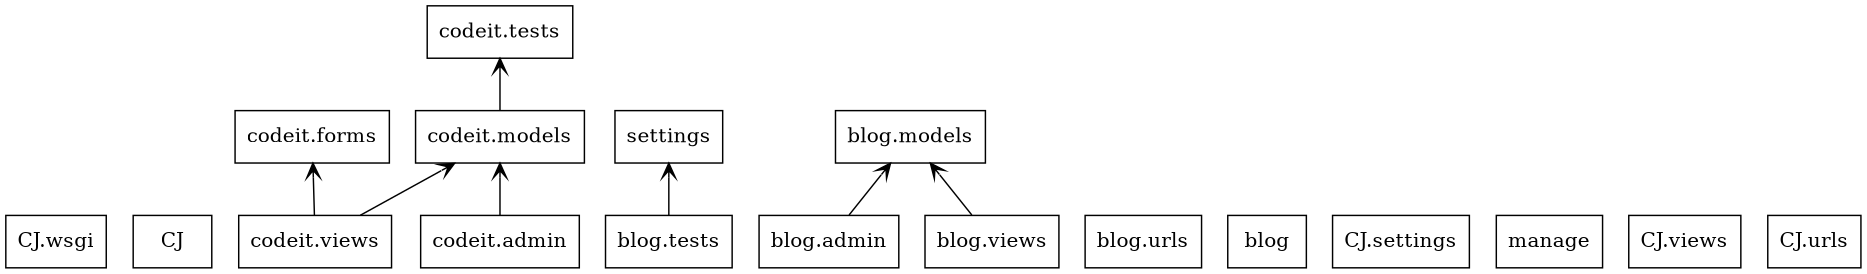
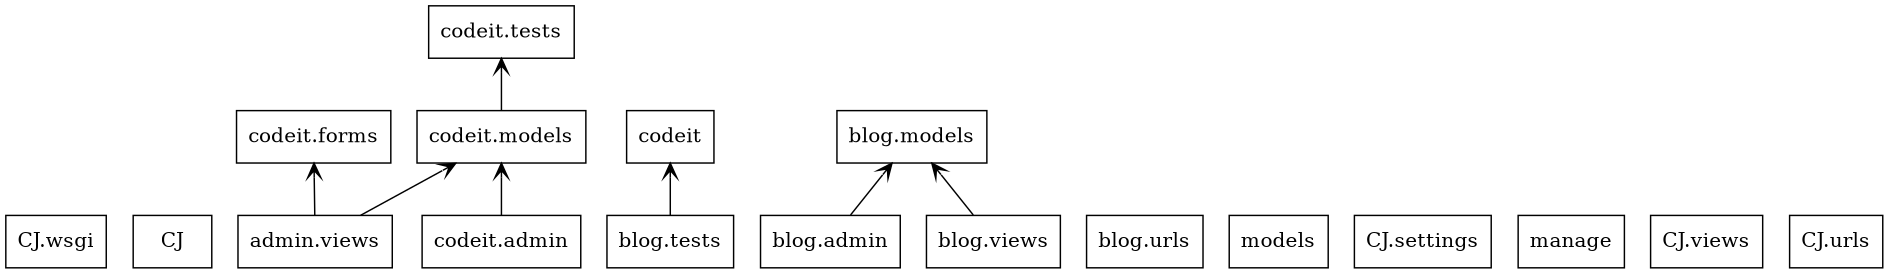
(669, 137) -> (670, 137)
(315, 242) -> (315, 242)
(1267, 242) -> (1279, 242)
